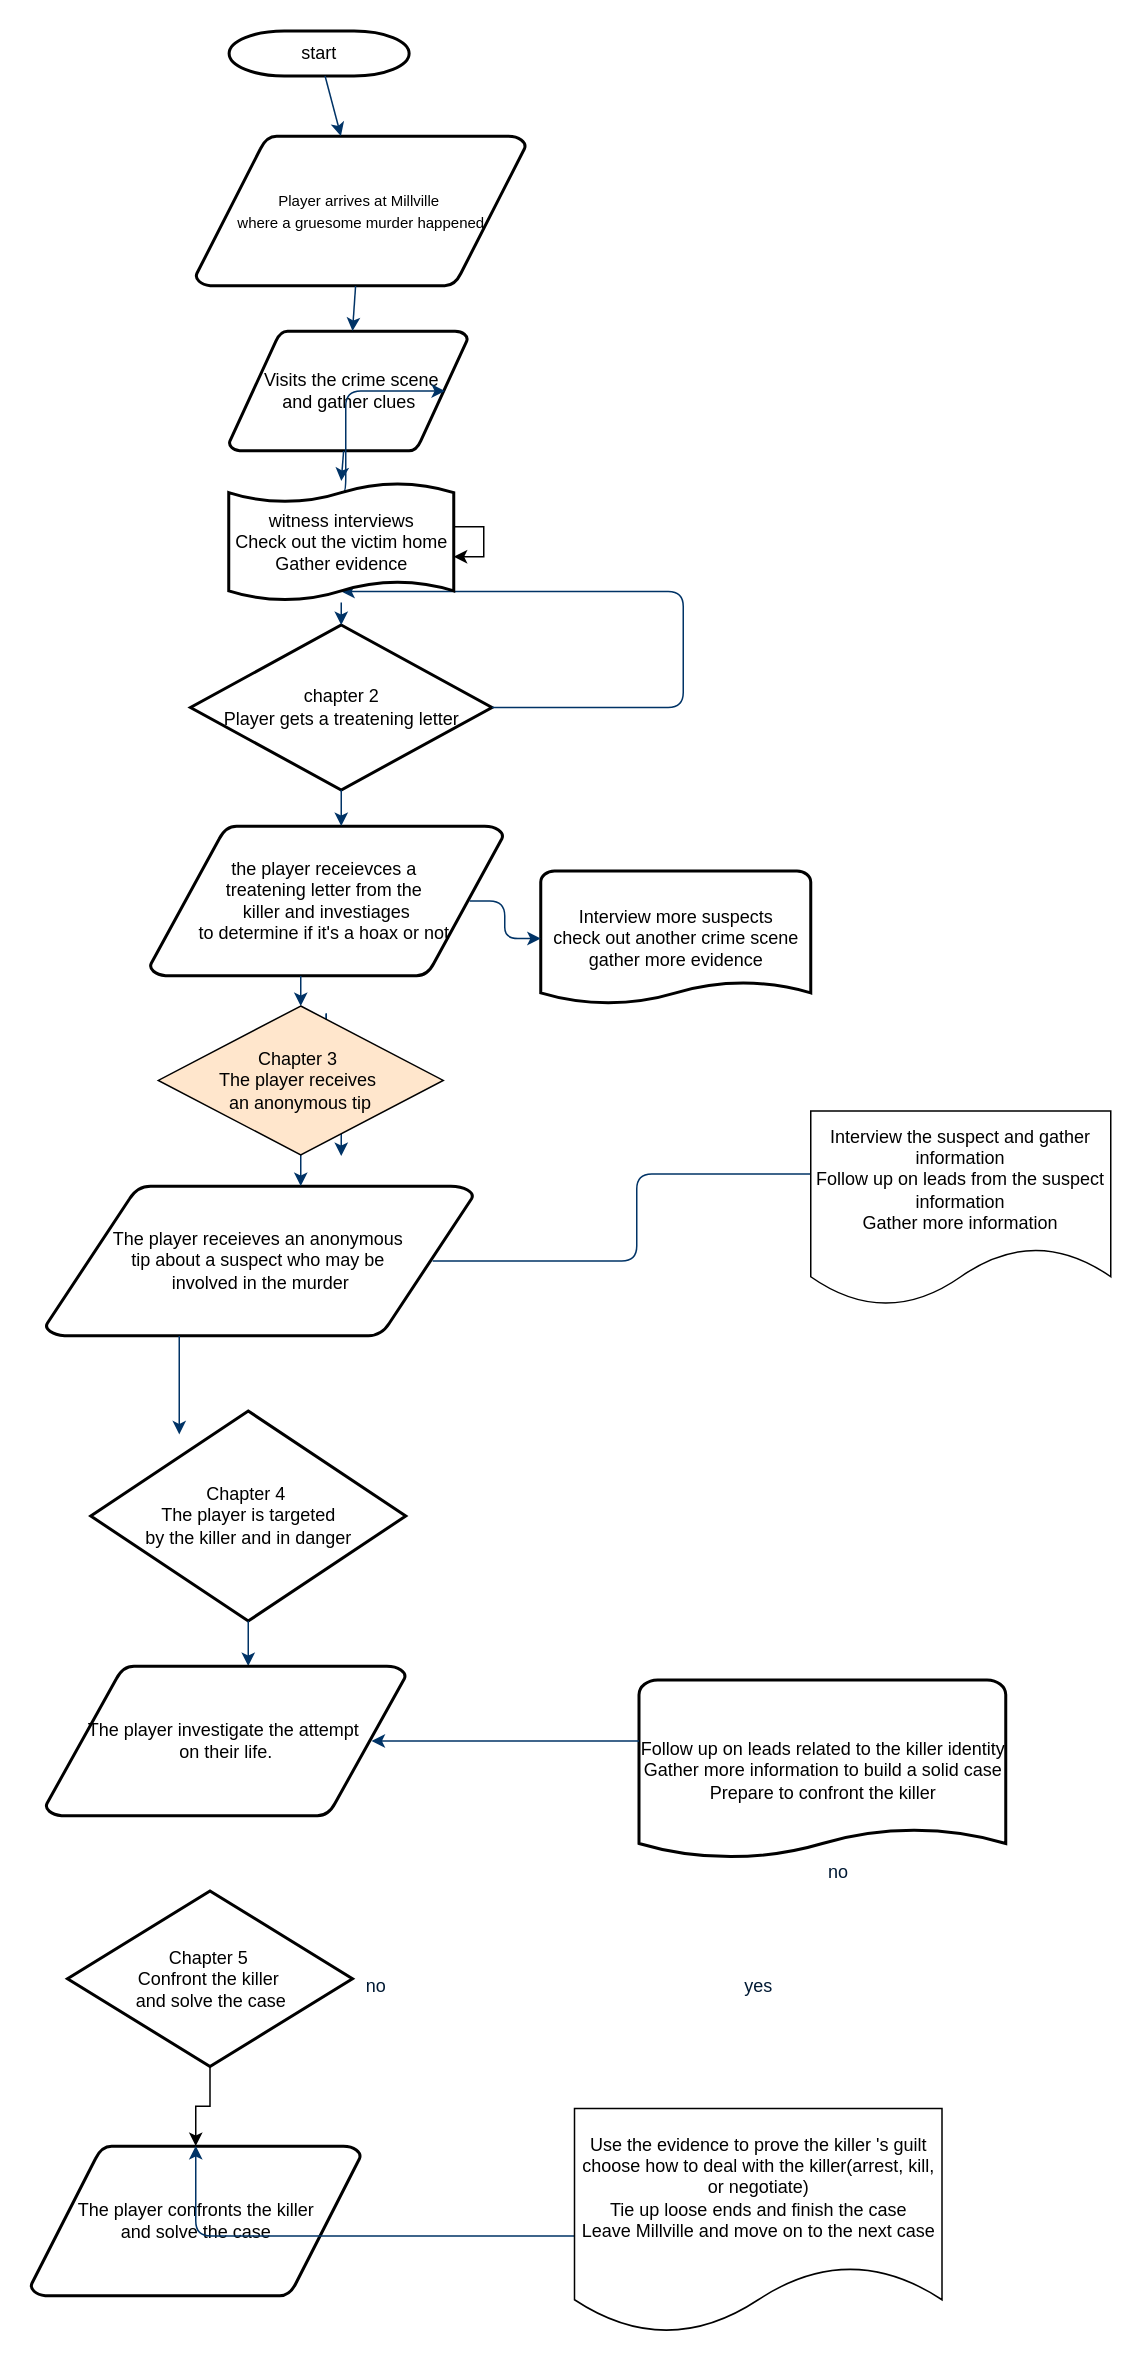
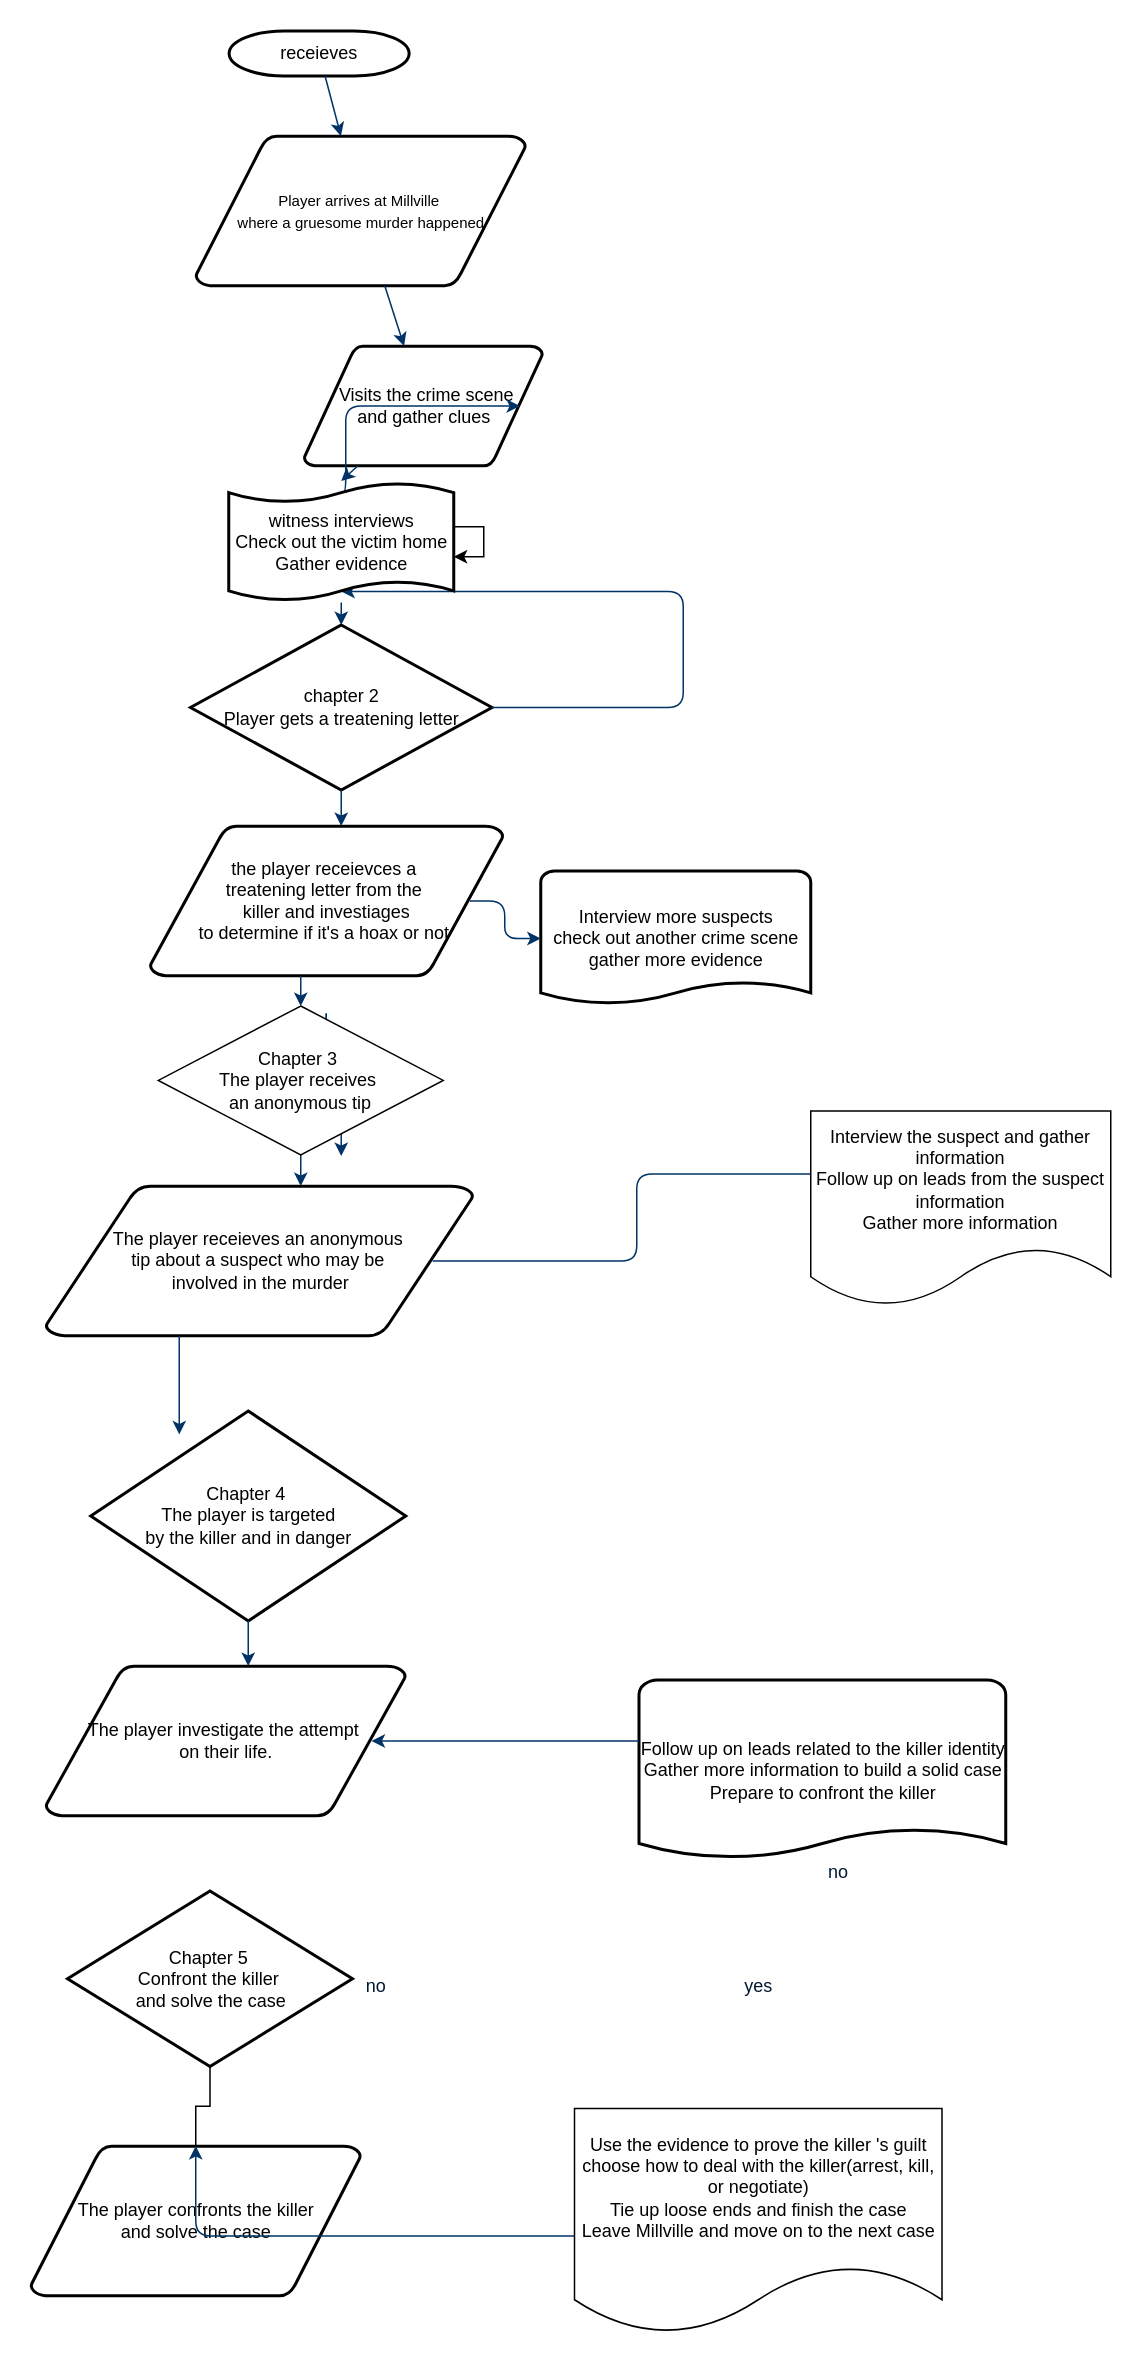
(320, 53) -> (320, 53)
(348, 391) -> (423, 406)
(301, 1080) -> (301, 1080)
(196, 2134) -> (196, 2139)
